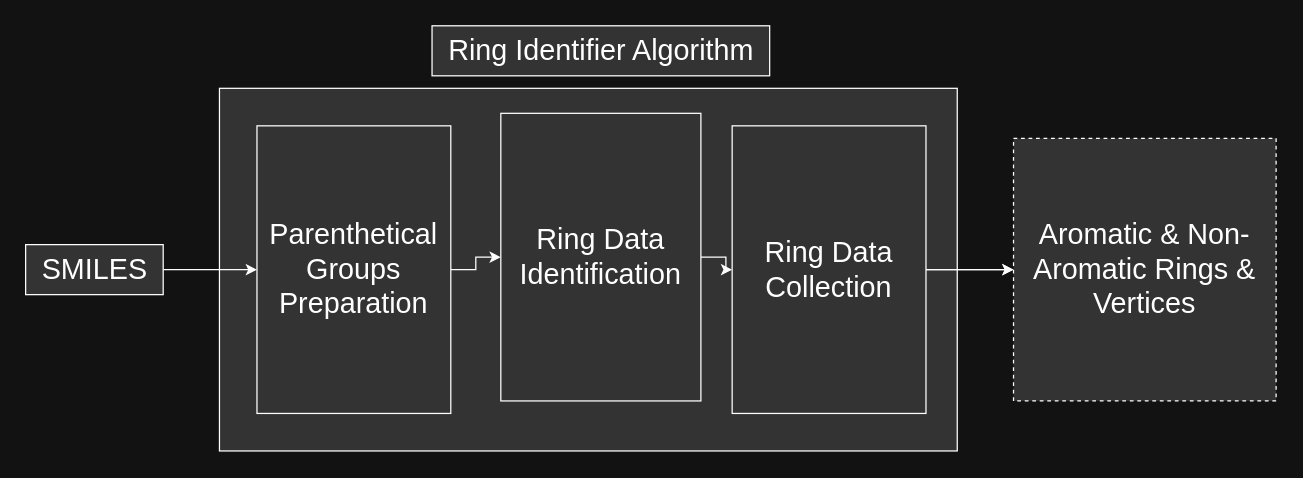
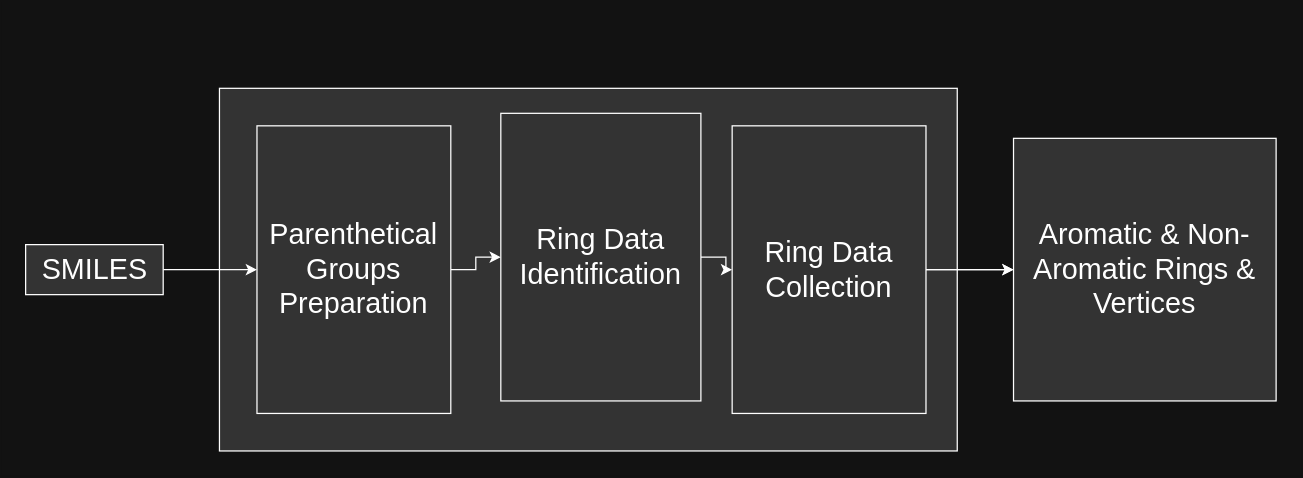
(601, 51) -> none
(1144, 269) -> (1144, 269)
